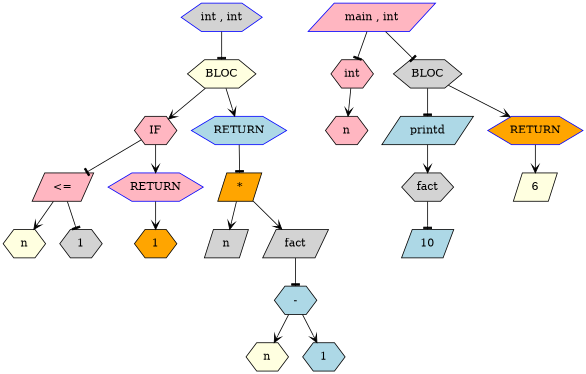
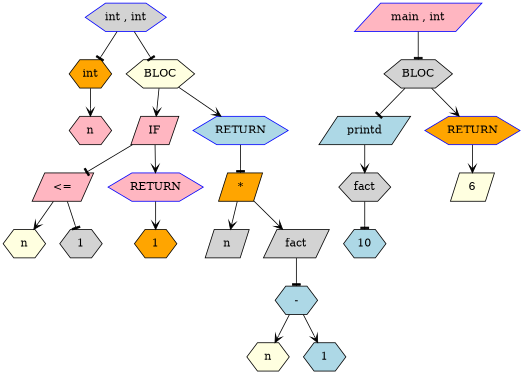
(363, 44) -> (109, 44)
(352, 74) -> (90, 74)
(156, 130) -> (155, 130)
(428, 244) -> (365, 244)
